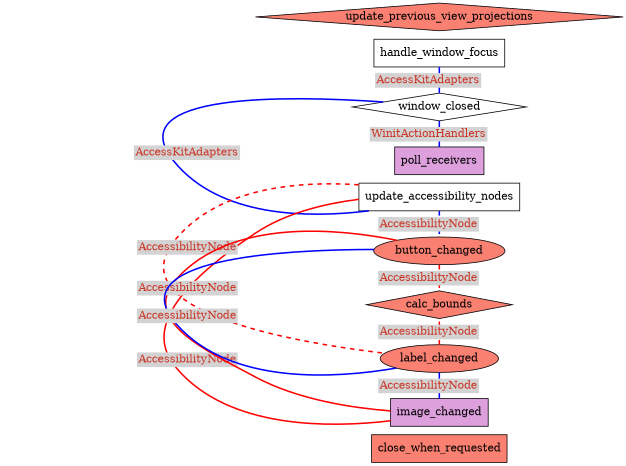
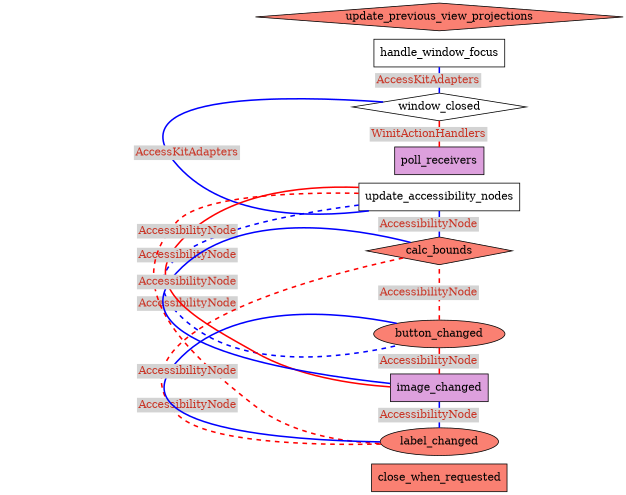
(439, 134) -> (439, 134)
none -> (439, 224)
none -> (174, 278)
